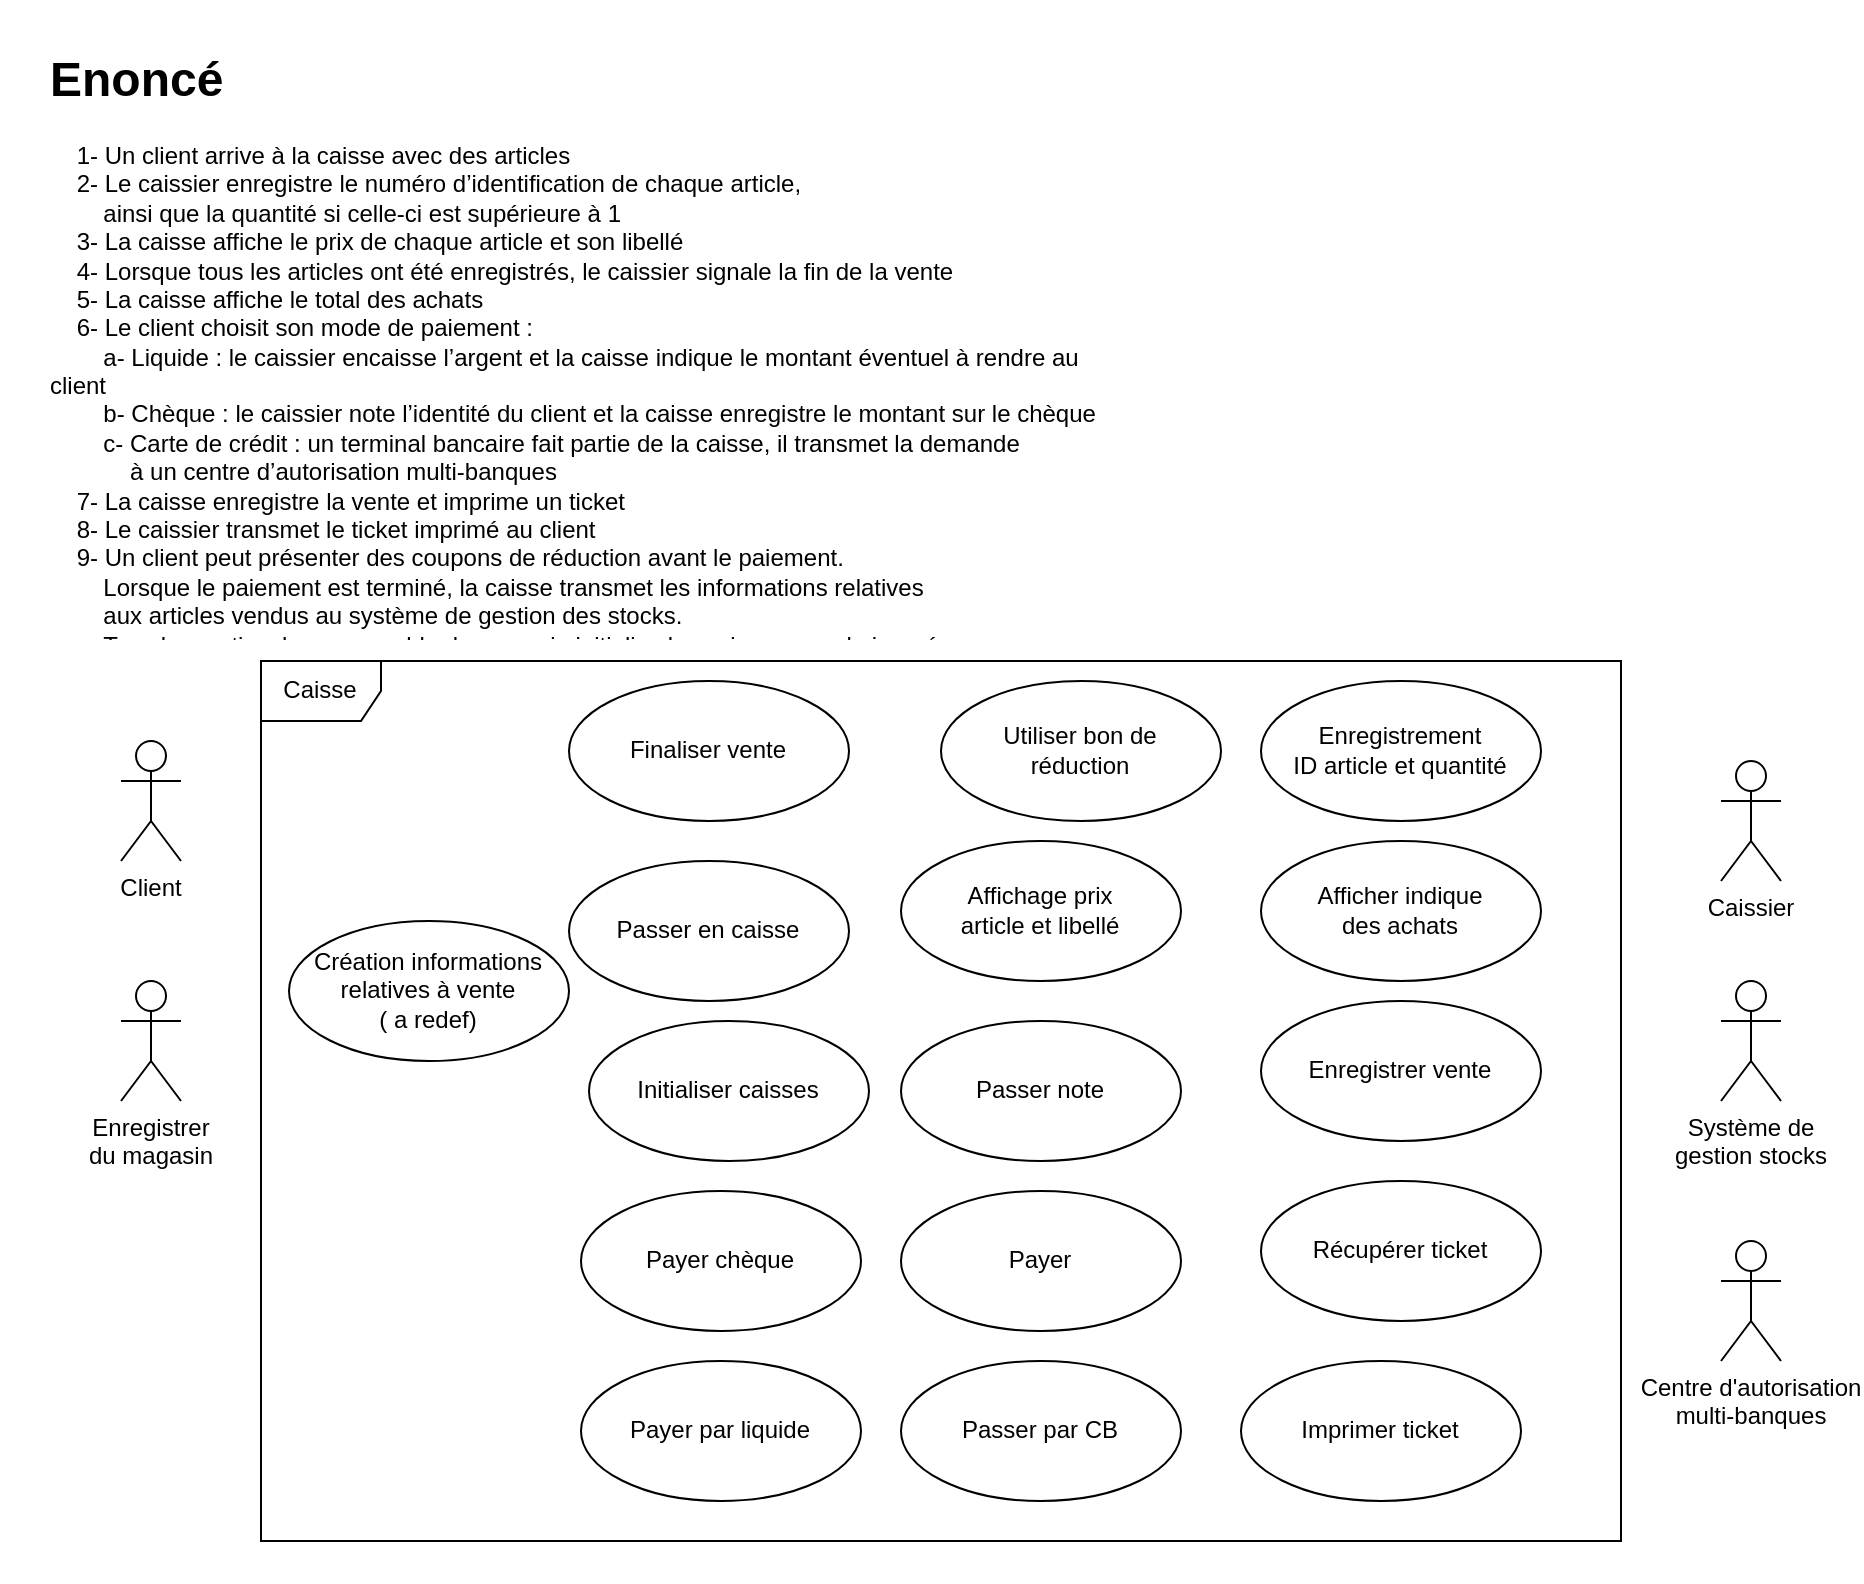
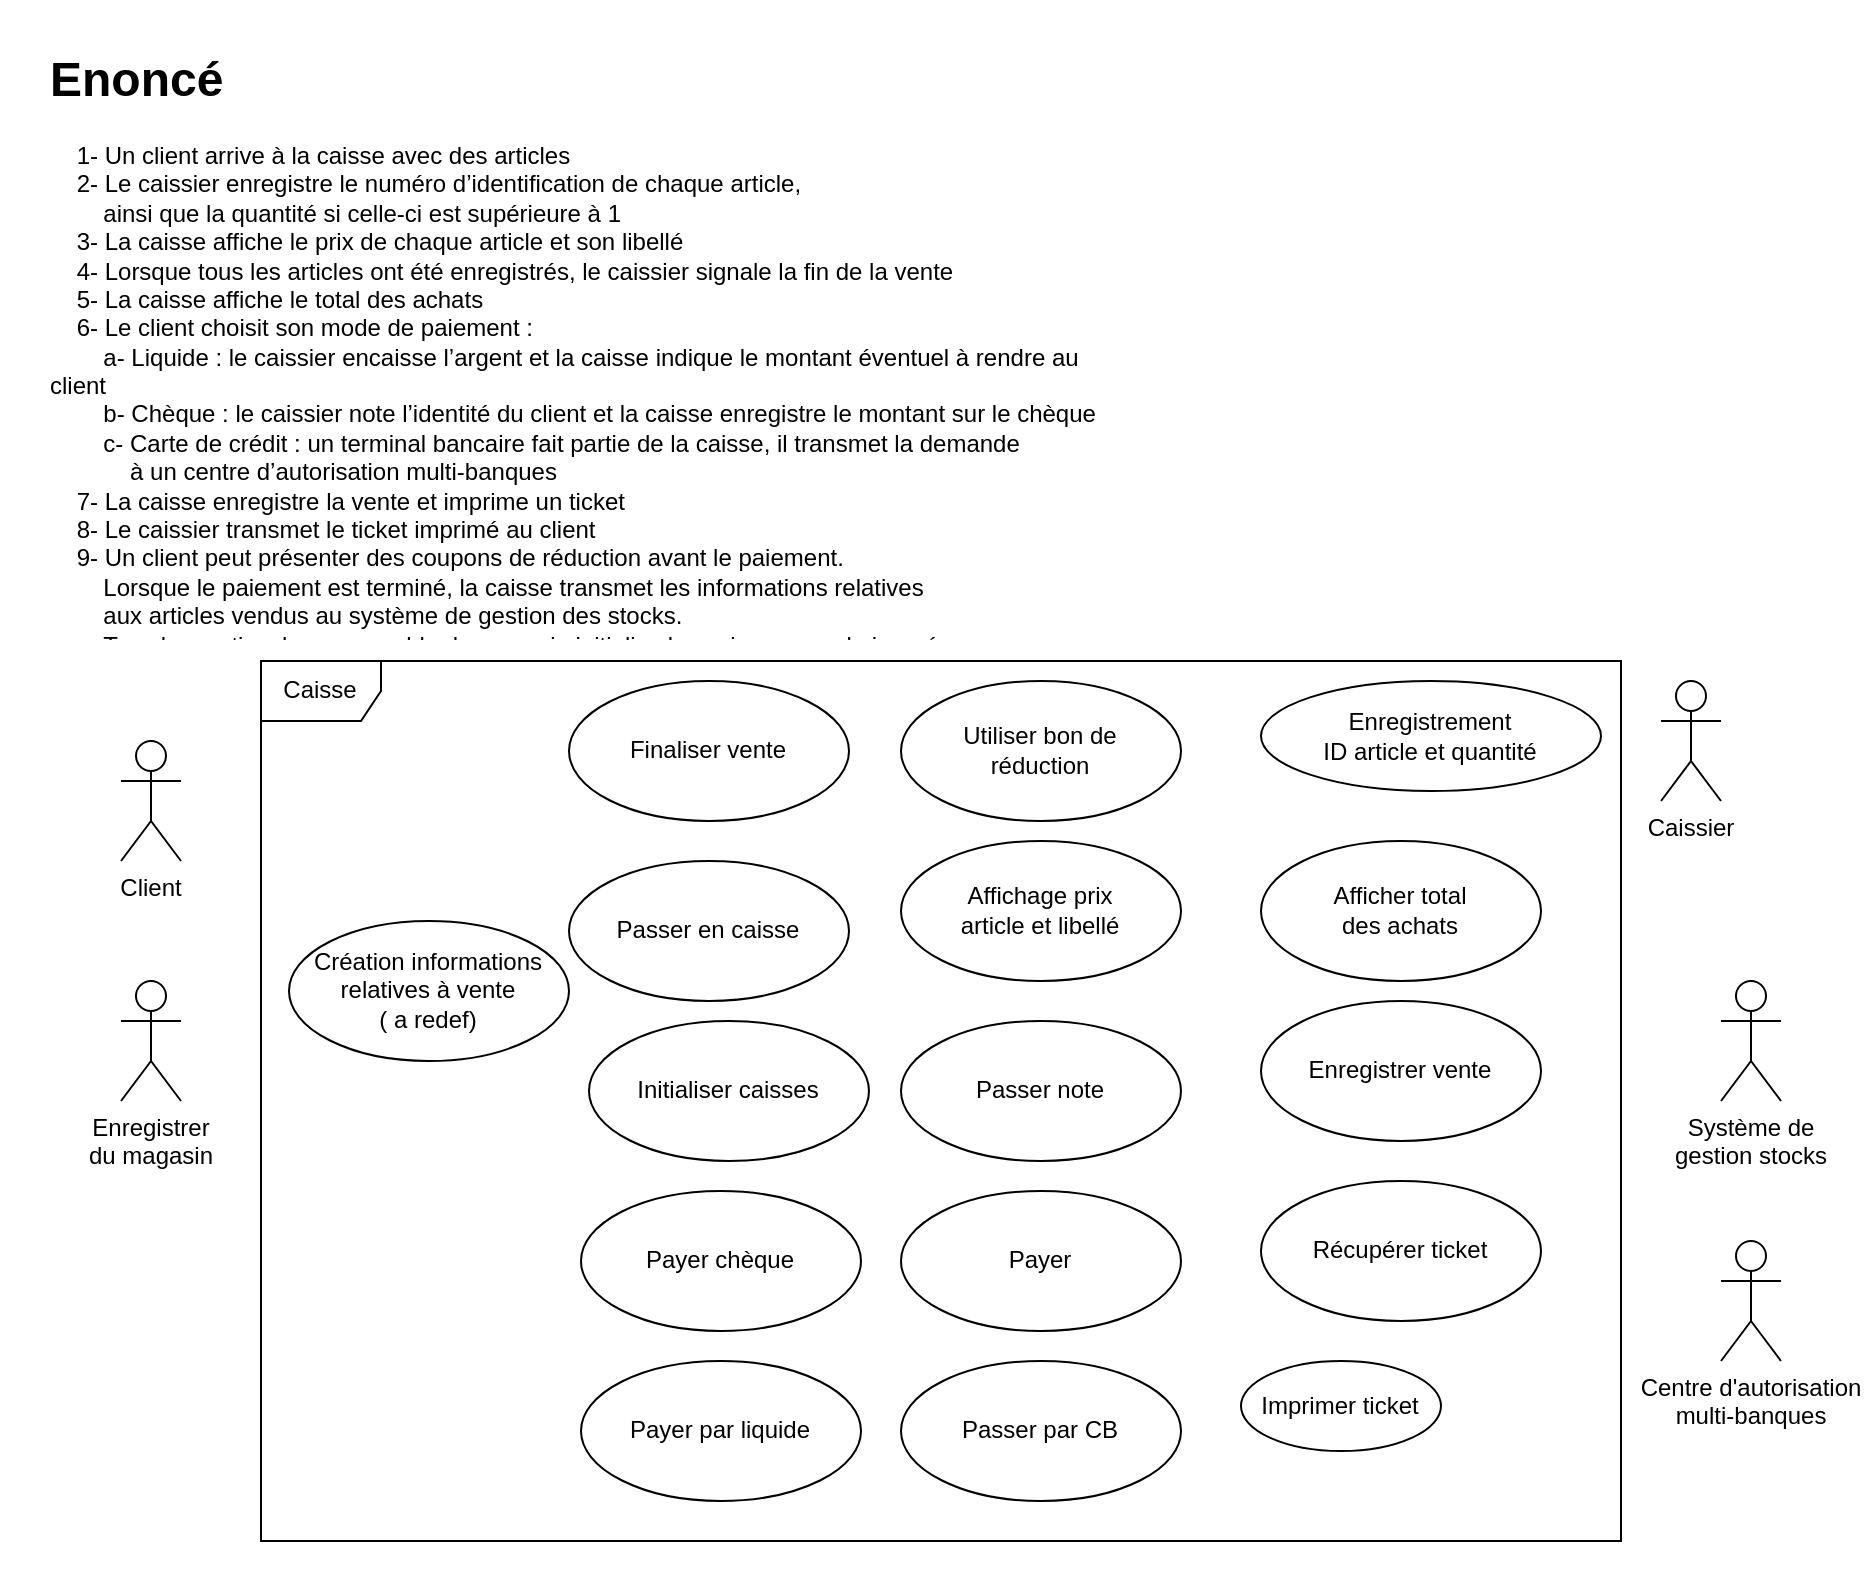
(1081, 751) -> (1041, 751)
(1401, 751) -> (1431, 736)
(1751, 821) -> (1691, 741)
(1401, 911) -> (1401, 911)
(1381, 1431) -> (1341, 1406)
